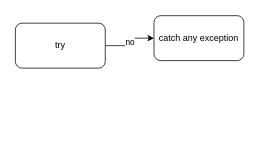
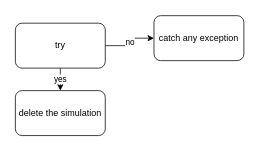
none -> (60, 82)
none -> (60, 113)
